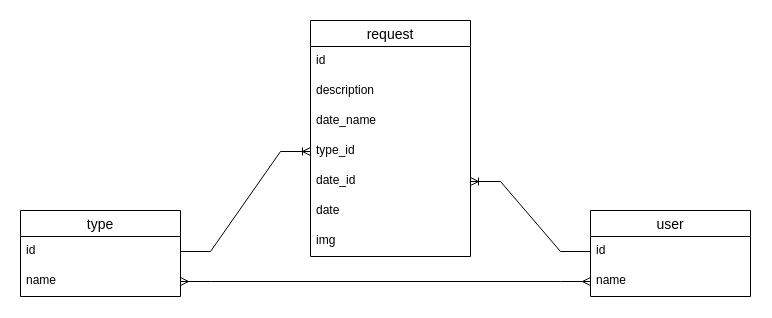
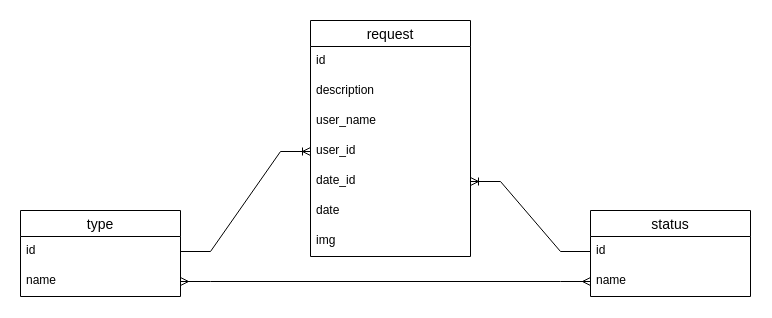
(347, 121) -> (347, 121)
(338, 151) -> (338, 151)
(670, 224) -> (670, 224)
